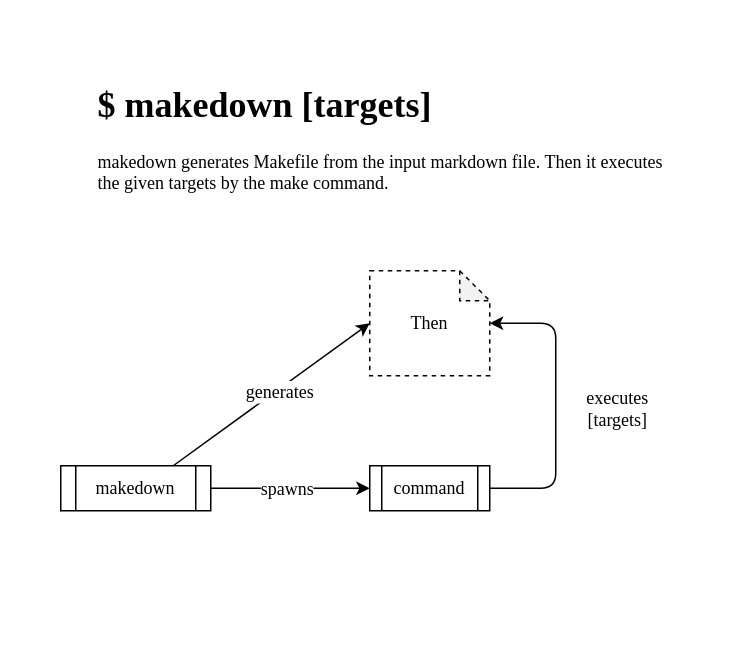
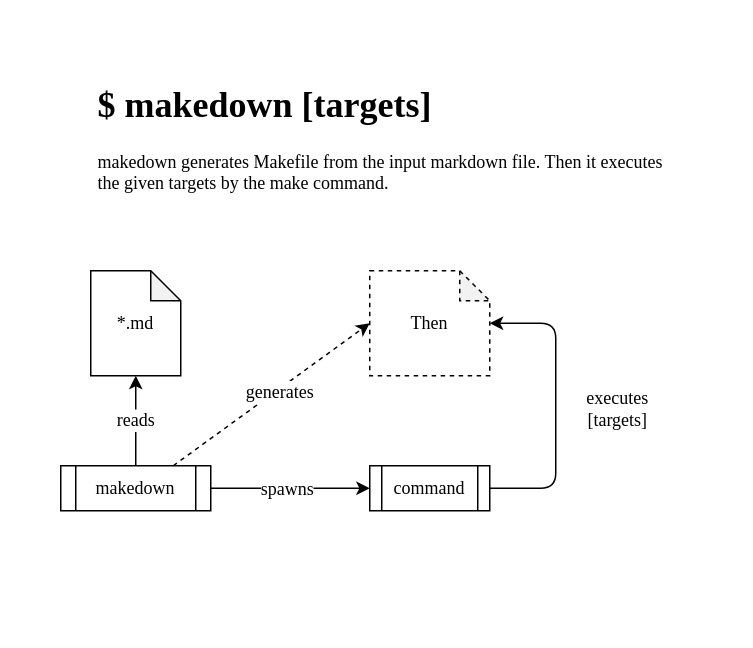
none -> (136, 323)
none -> (136, 426)
(218, 433) -> (218, 433)
